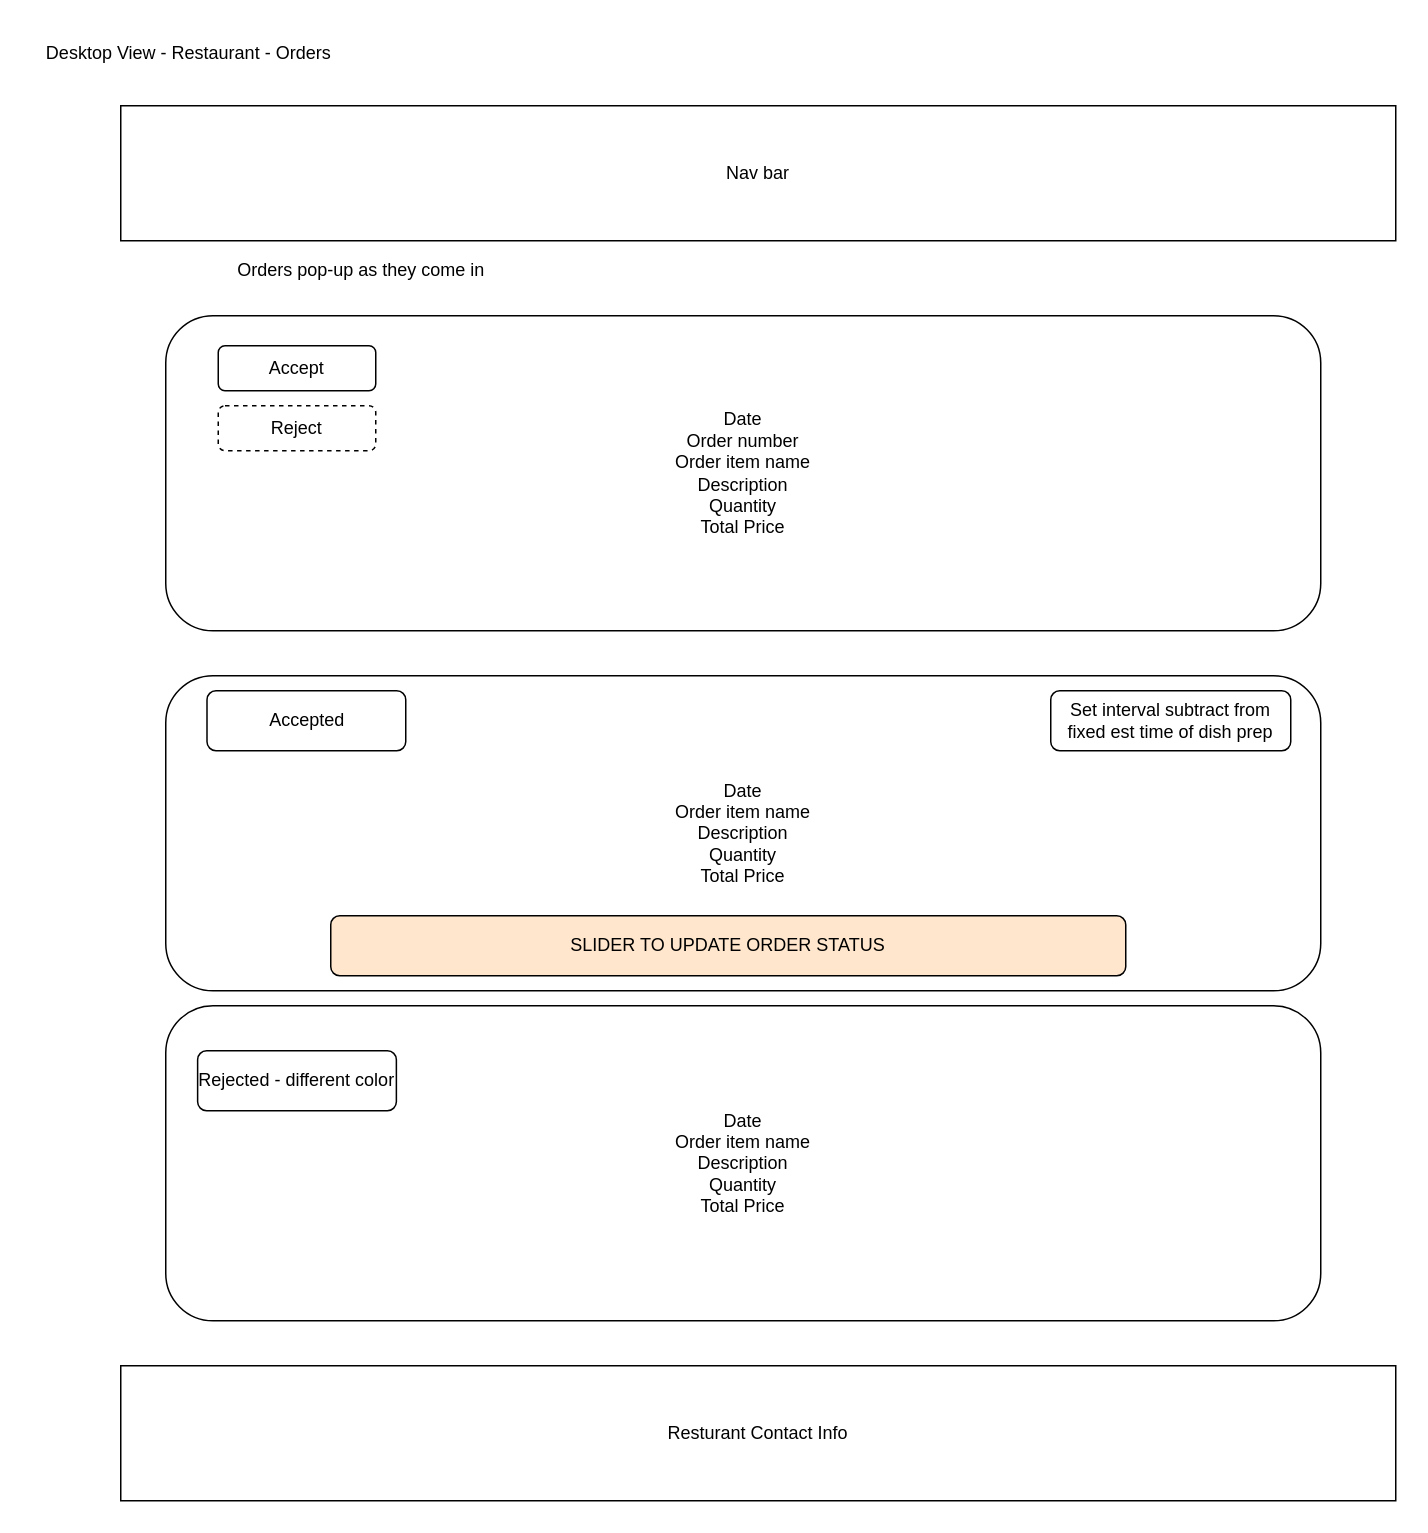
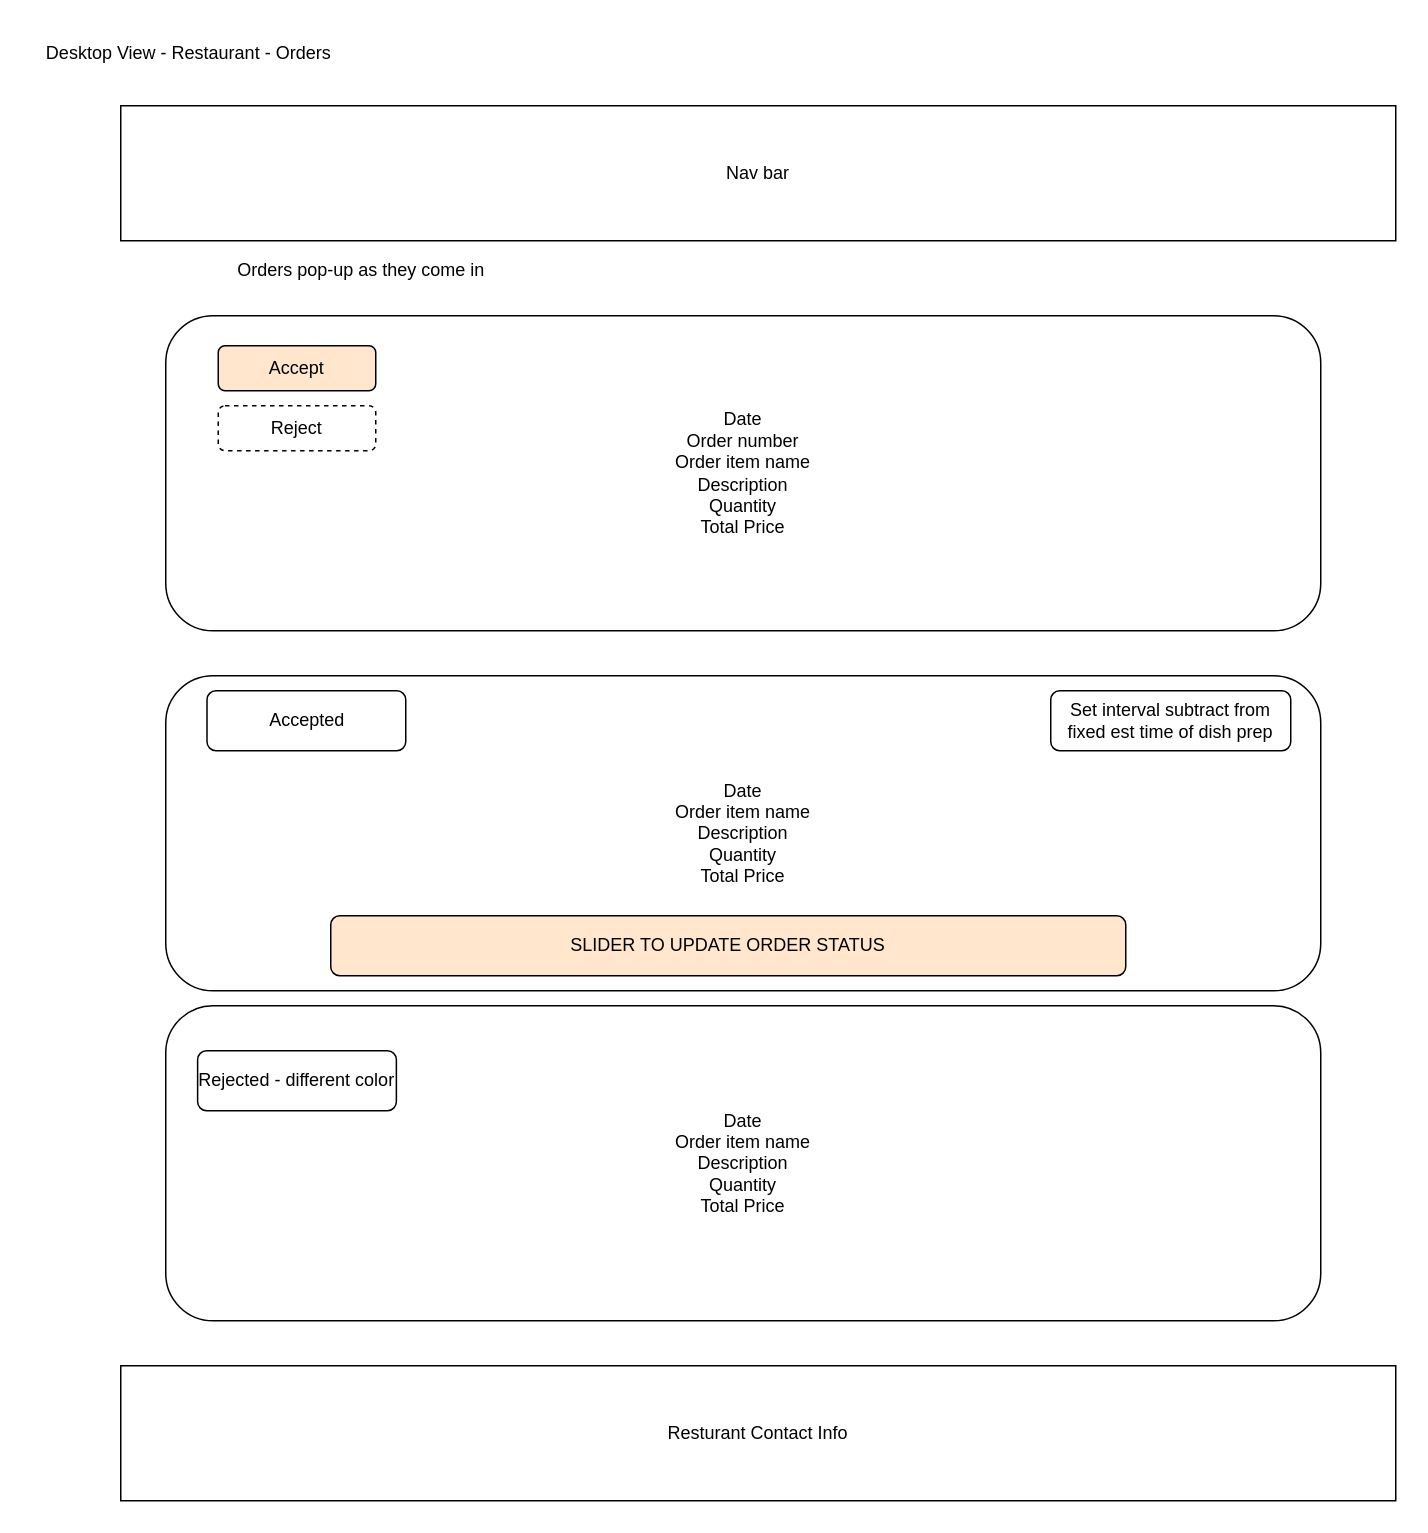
(297, 368) -> (297, 368)
